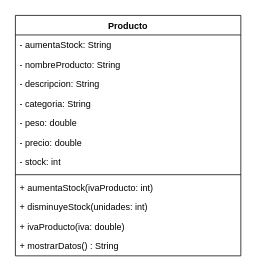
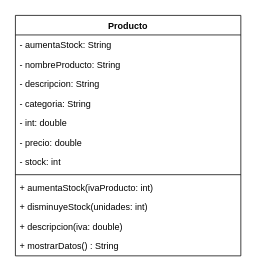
(50, 124) -> (47, 124)
(78, 227) -> (77, 227)
